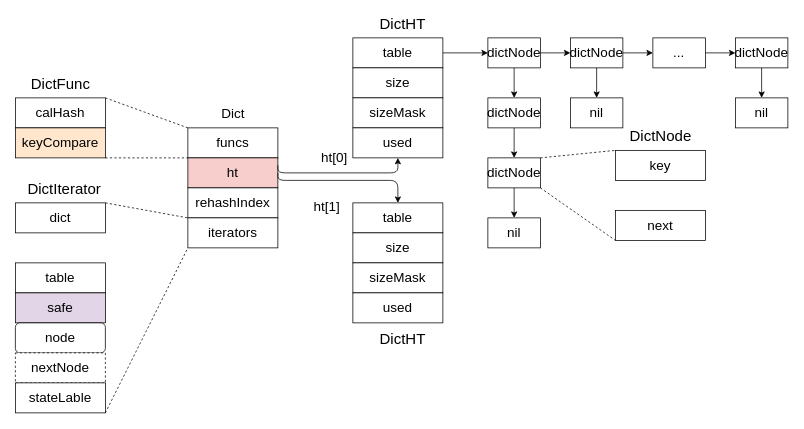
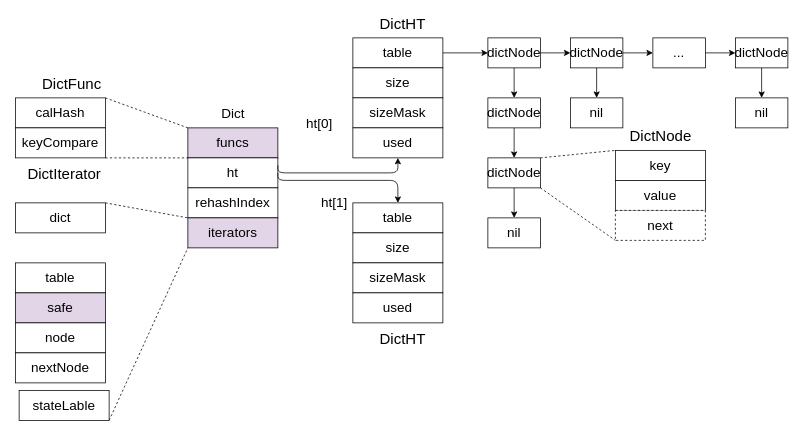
(60, 83) -> (72, 83)
(60, 143) -> (60, 143)
(233, 143) -> (233, 143)
(334, 158) -> (319, 124)
(233, 173) -> (233, 173)
(64, 188) -> (64, 173)
none -> (660, 195)
(327, 207) -> (334, 203)
(660, 225) -> (660, 225)
(233, 233) -> (233, 233)
(60, 338) -> (60, 338)
(60, 368) -> (60, 368)
(60, 398) -> (64, 405)
